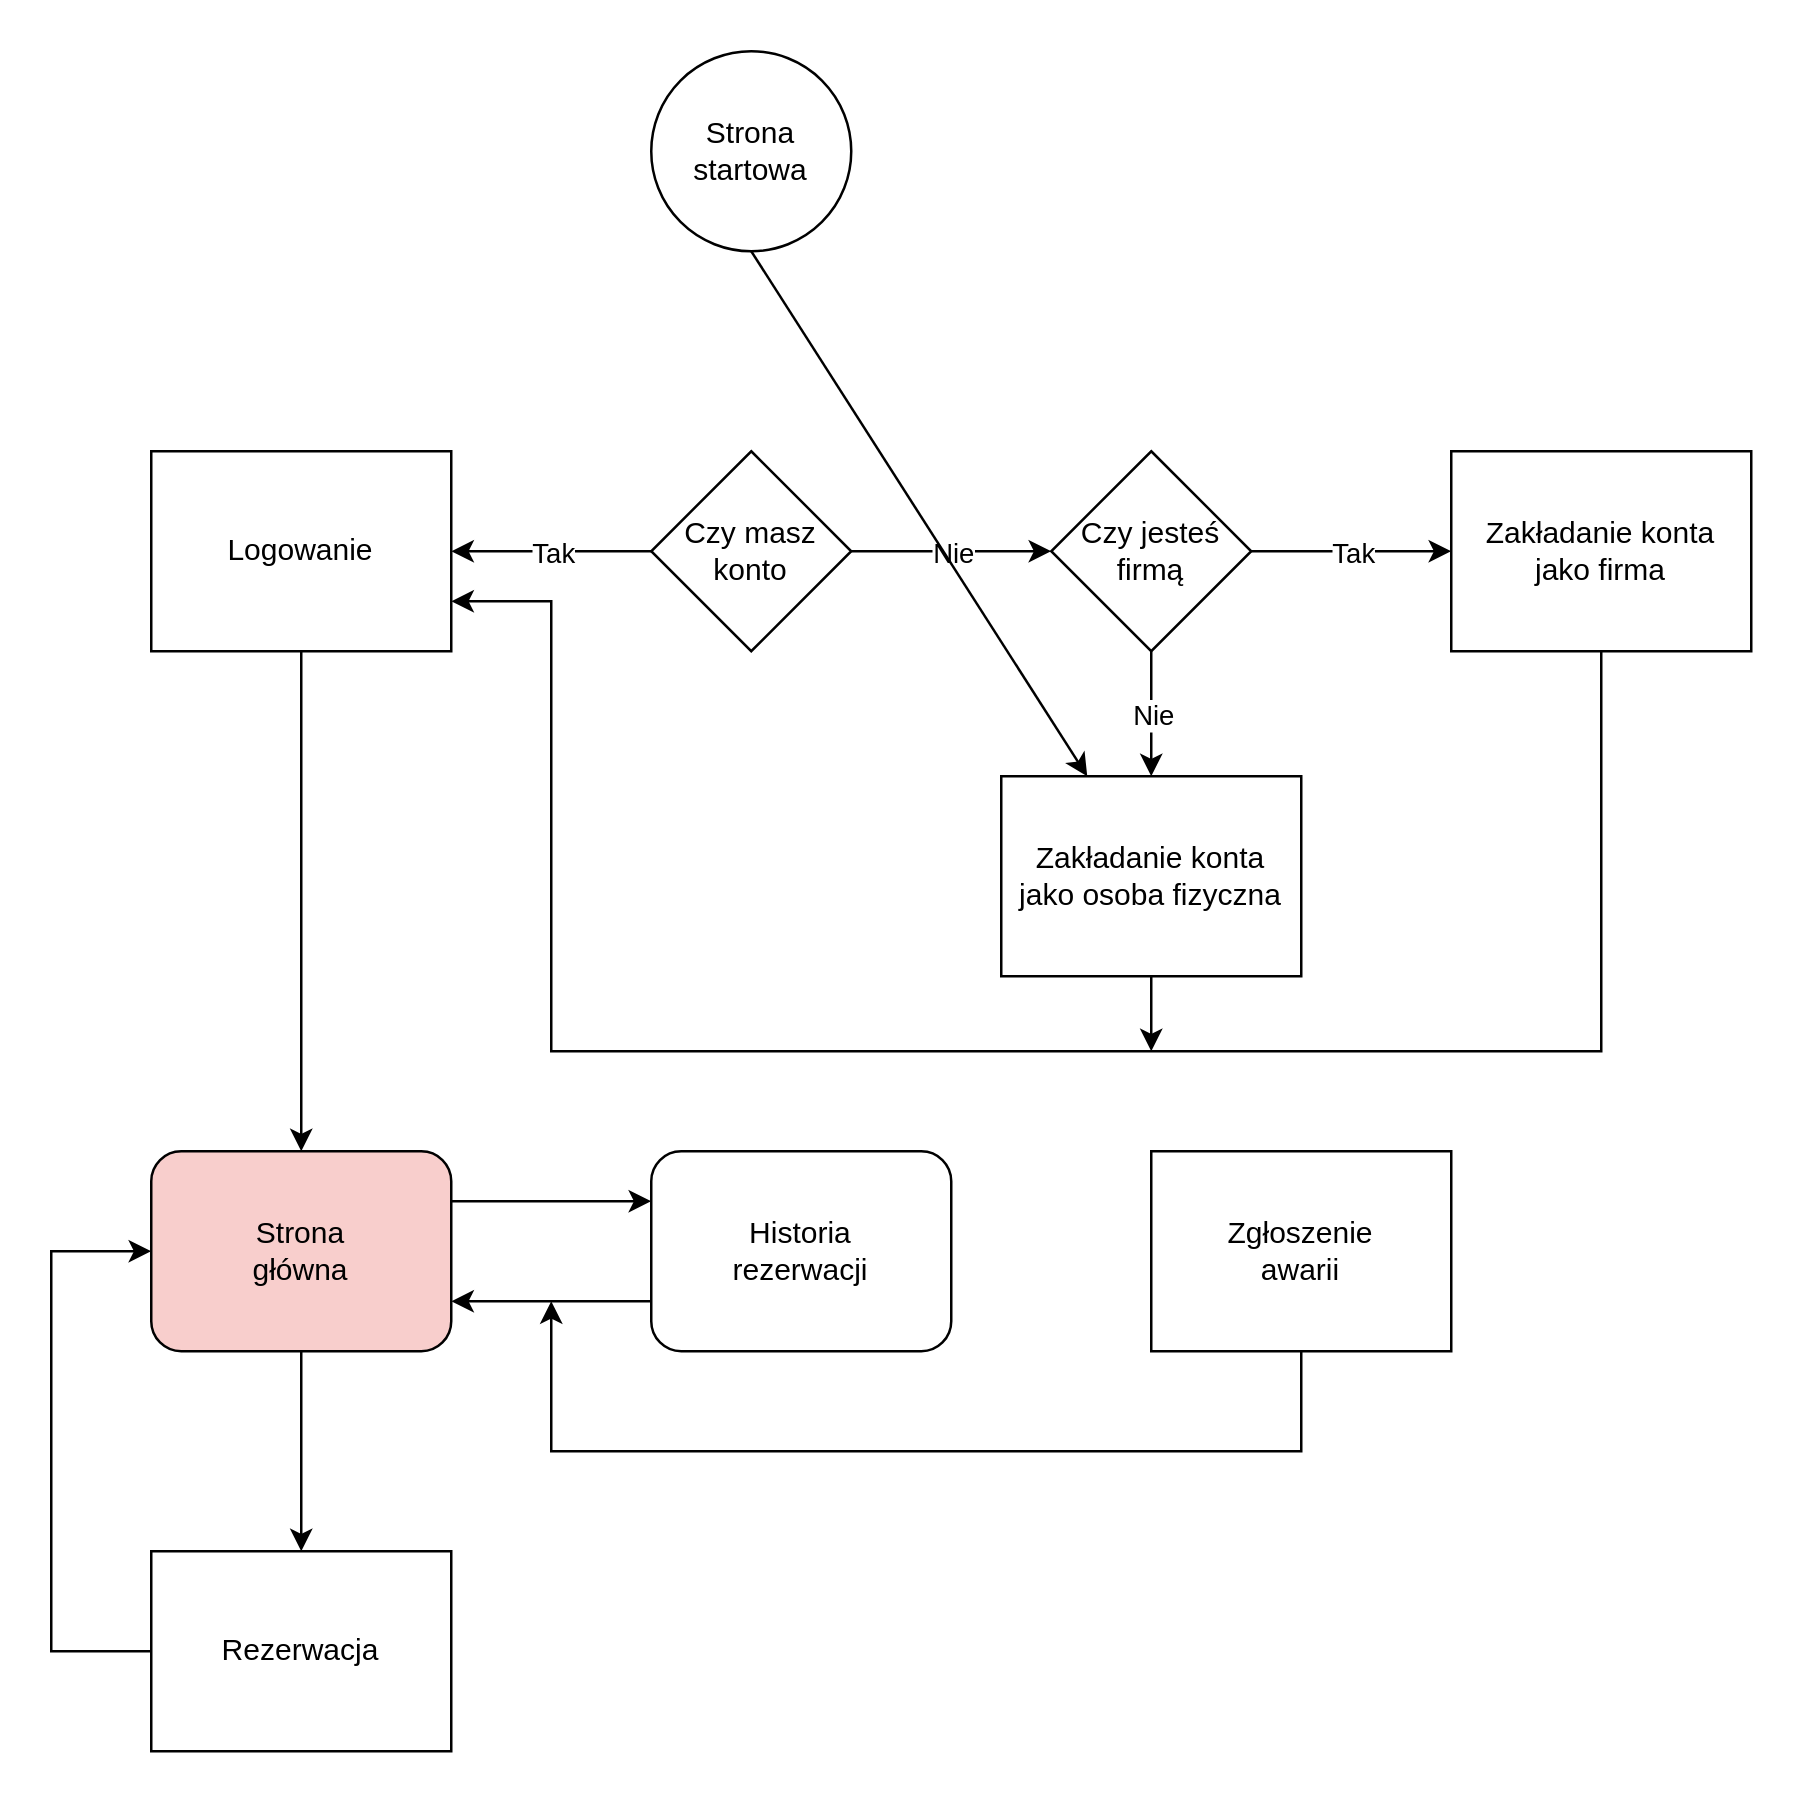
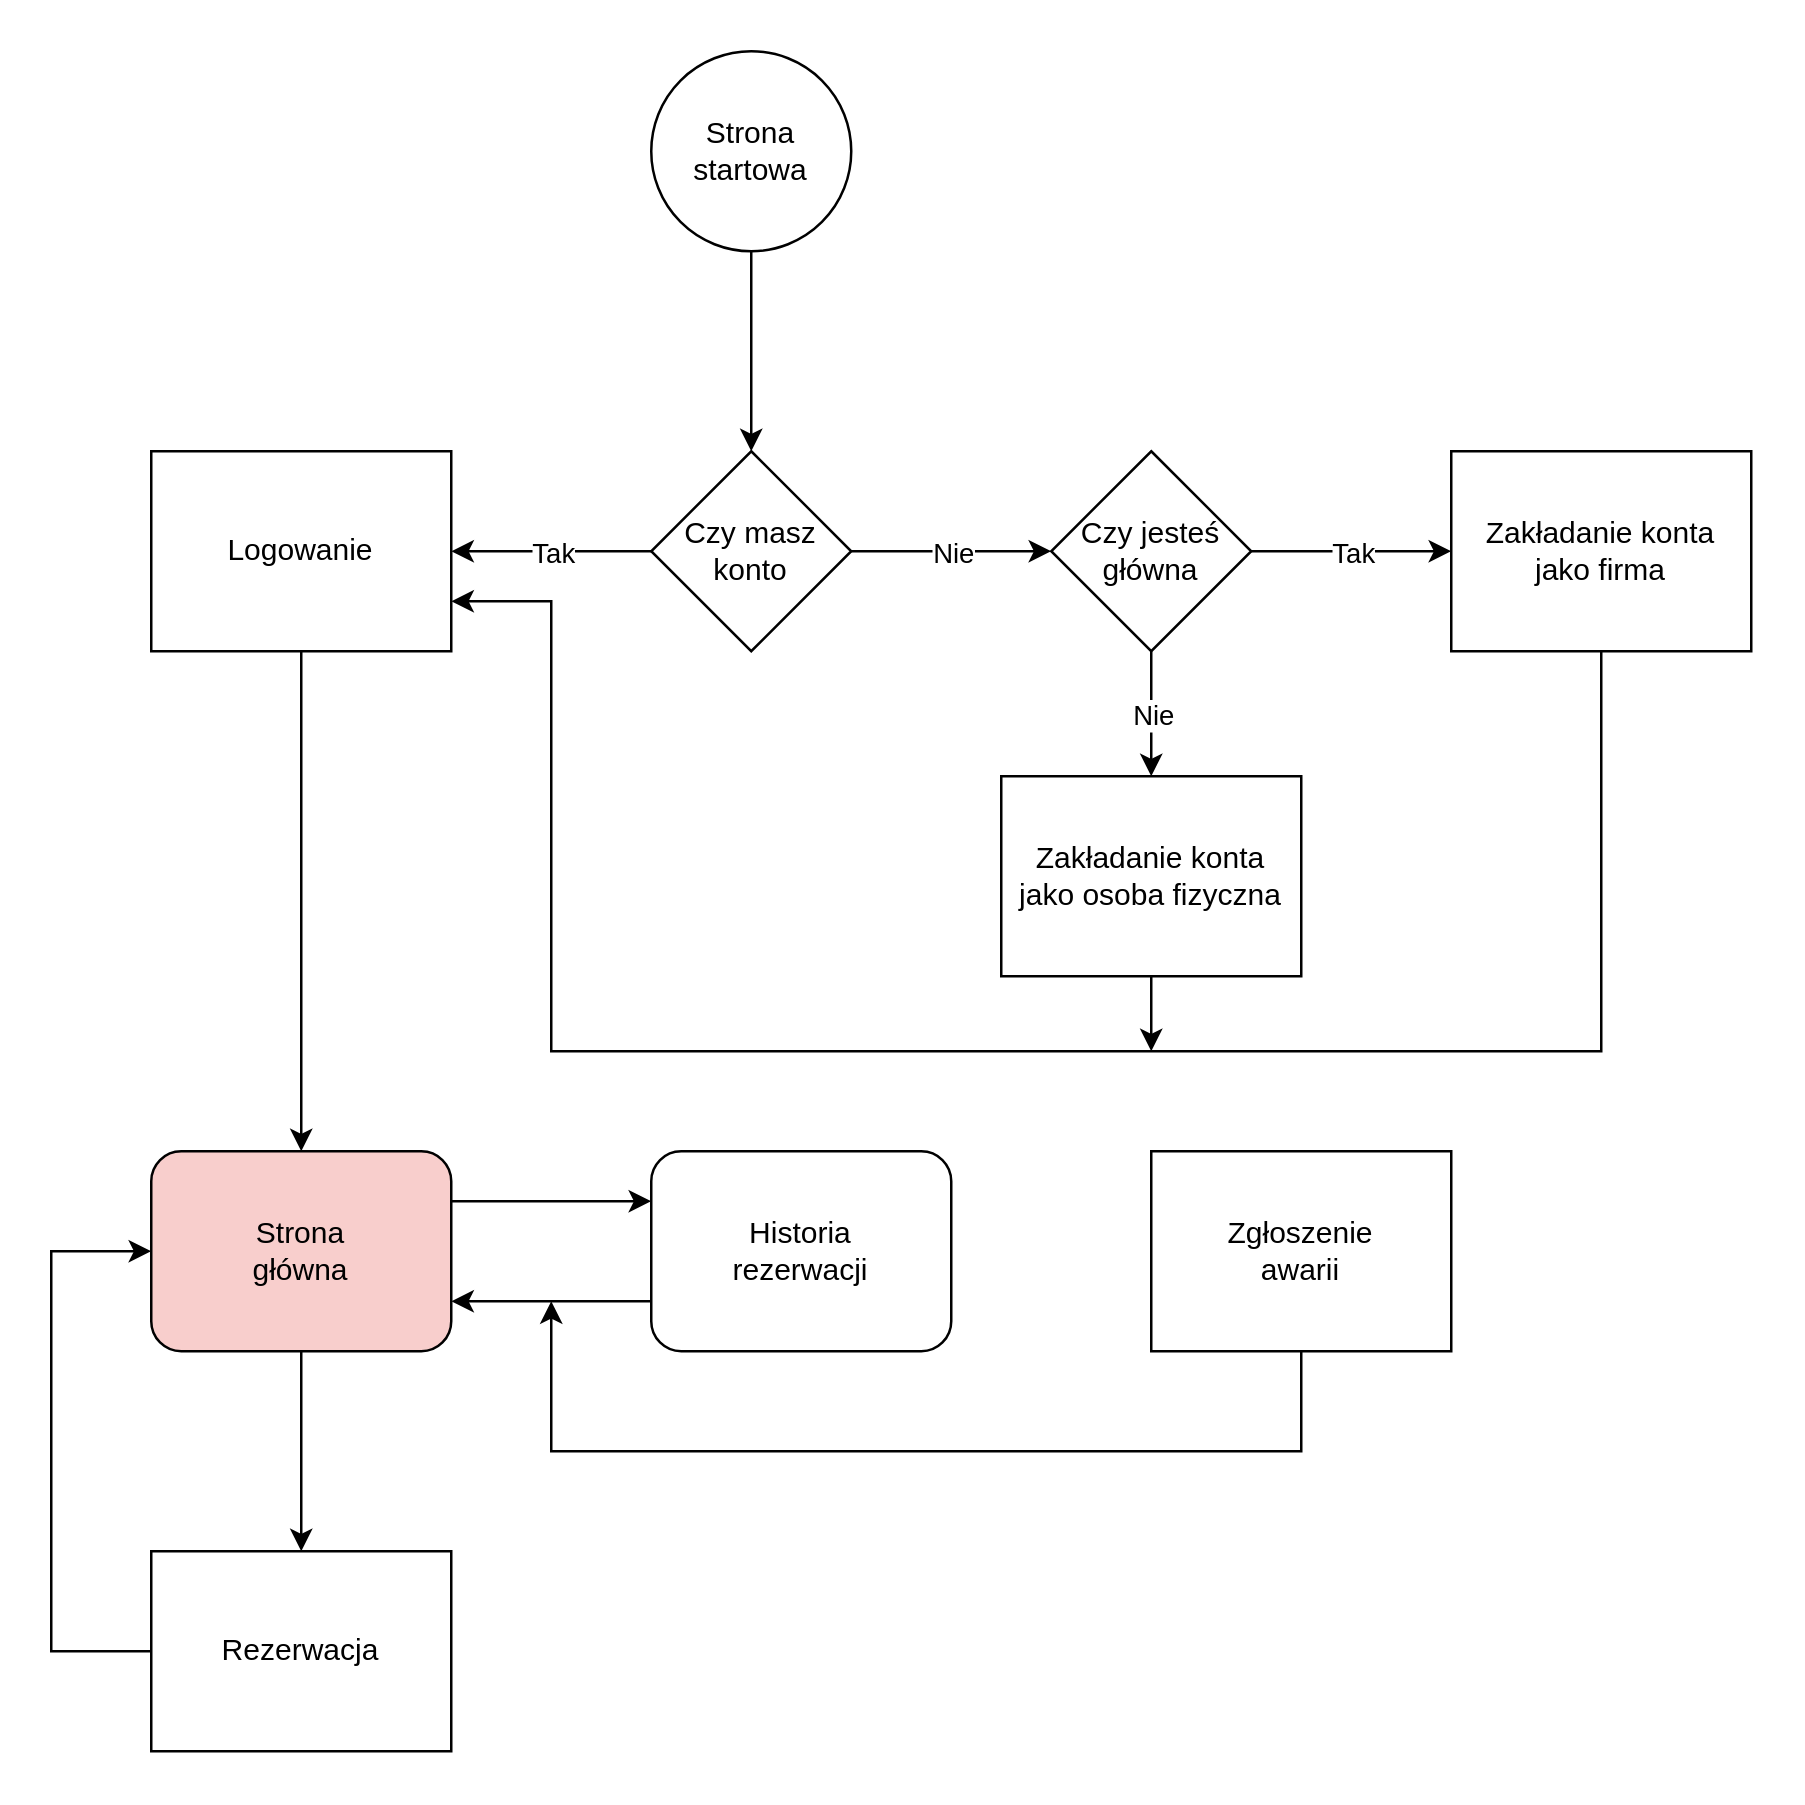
(846, 399) -> (751, 343)
(1151, 551) -> (1151, 551)
